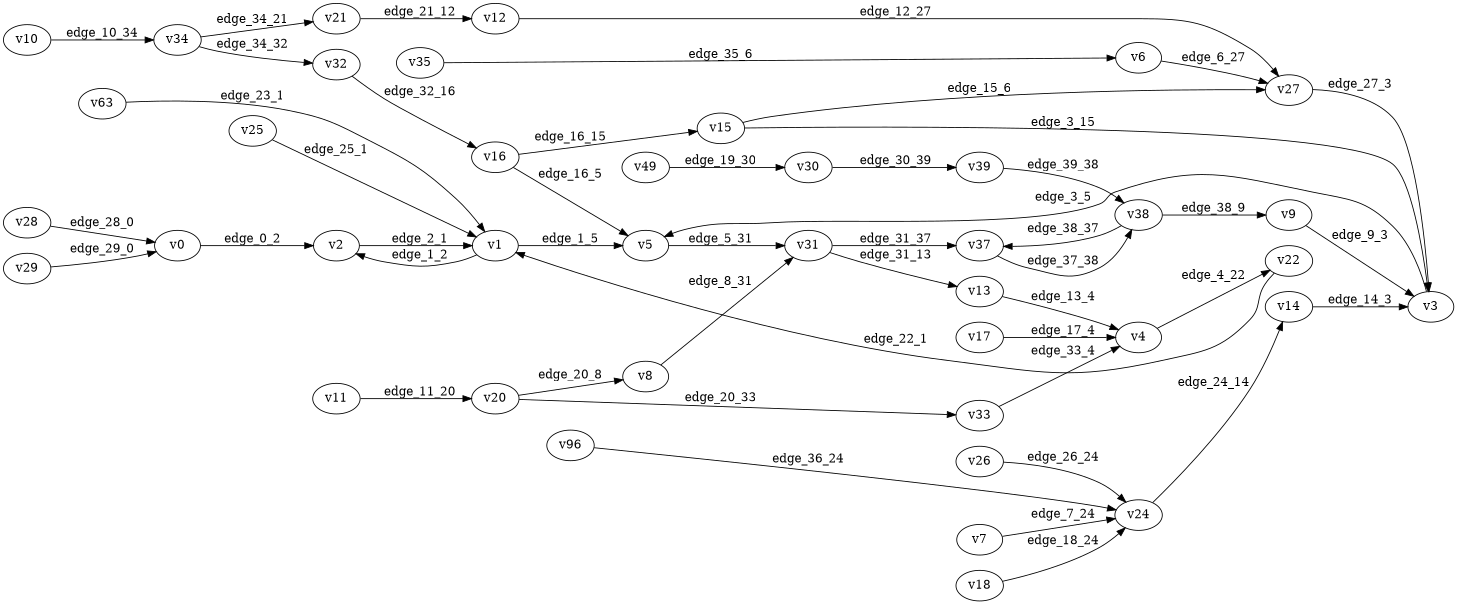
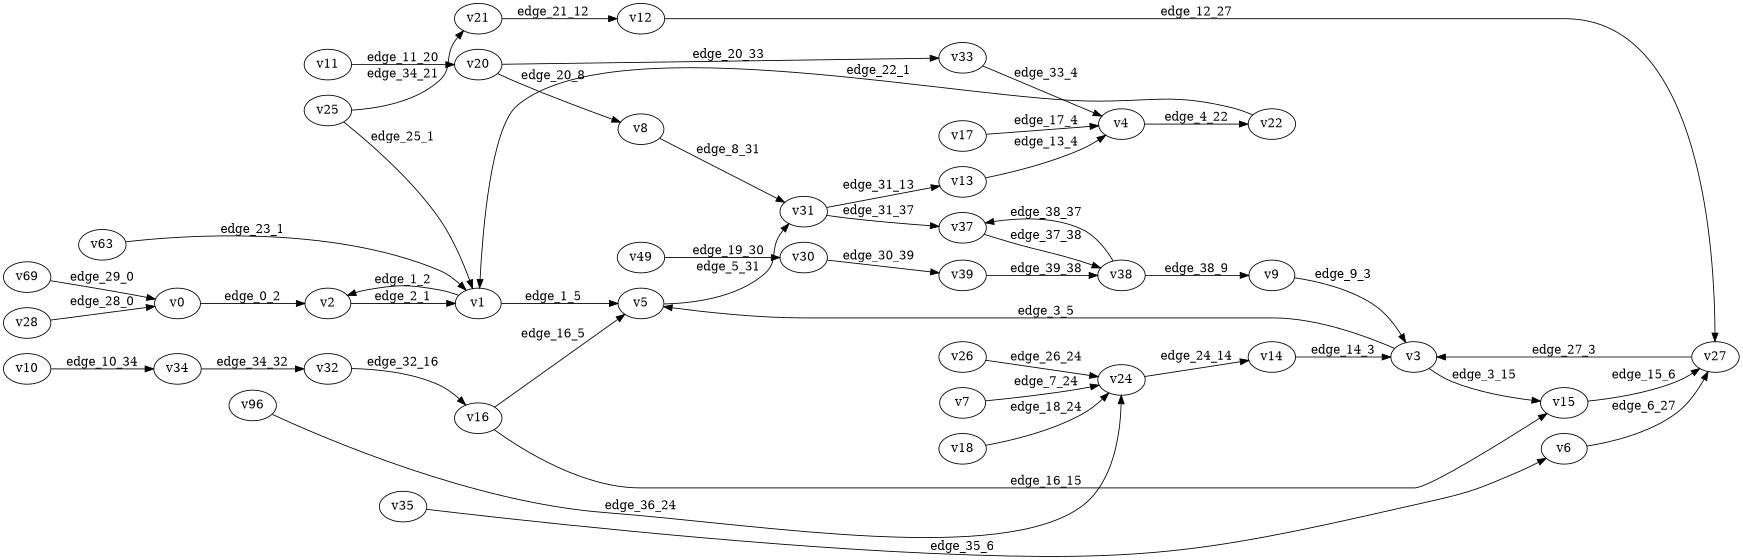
(253, 30) -> (420, 93)
(1133, 131) -> (1479, 390)
(27, 269) -> (27, 277)
